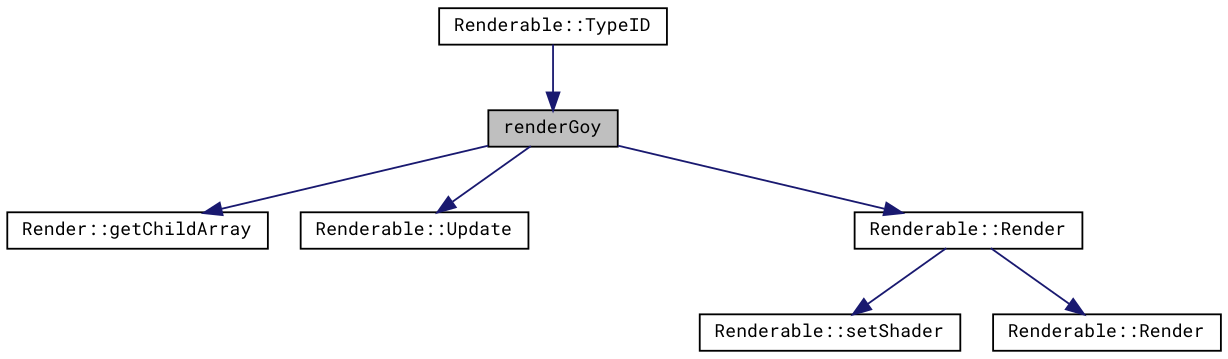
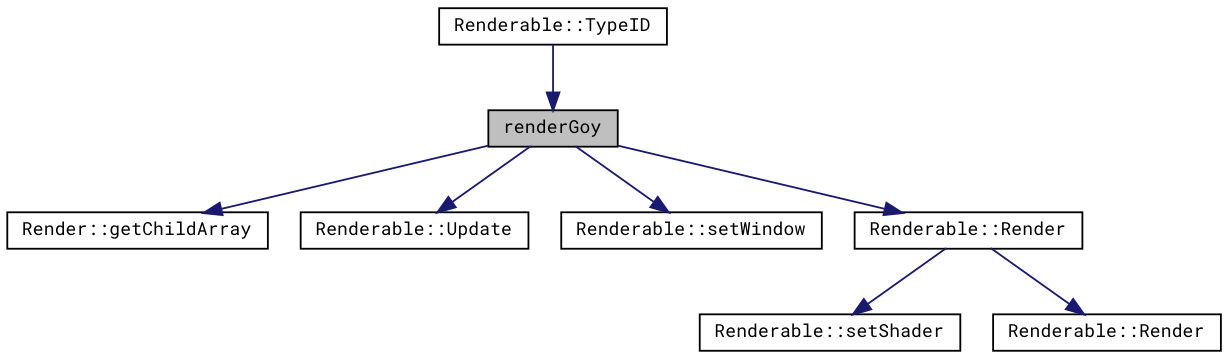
none -> (692, 231)
